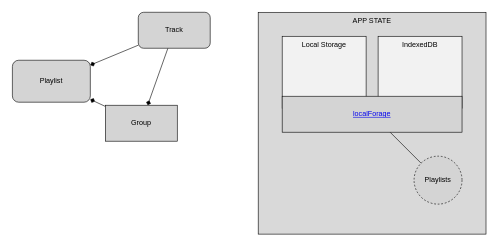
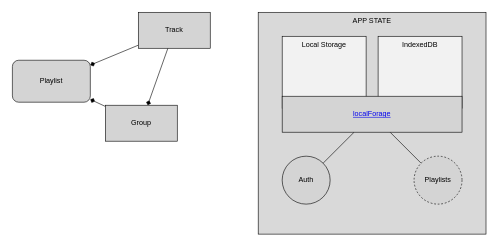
(174, 30) -> (174, 30)
none -> (339, 147)
none -> (306, 180)
